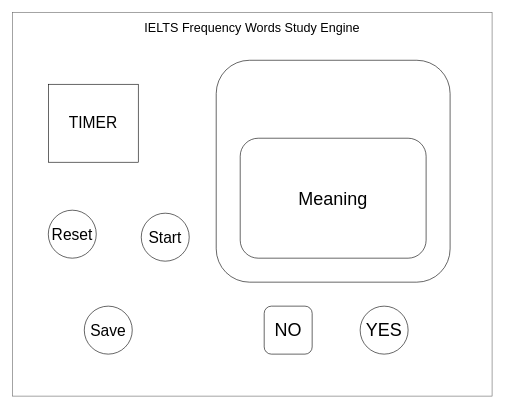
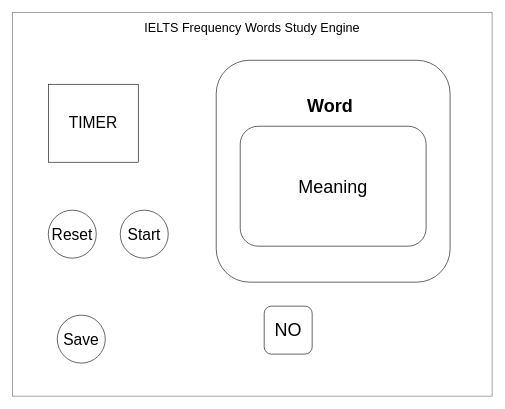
none -> (330, 105)
(333, 198) -> (333, 186)
(165, 237) -> (144, 234)
(108, 330) -> (81, 339)
(384, 330) -> none
